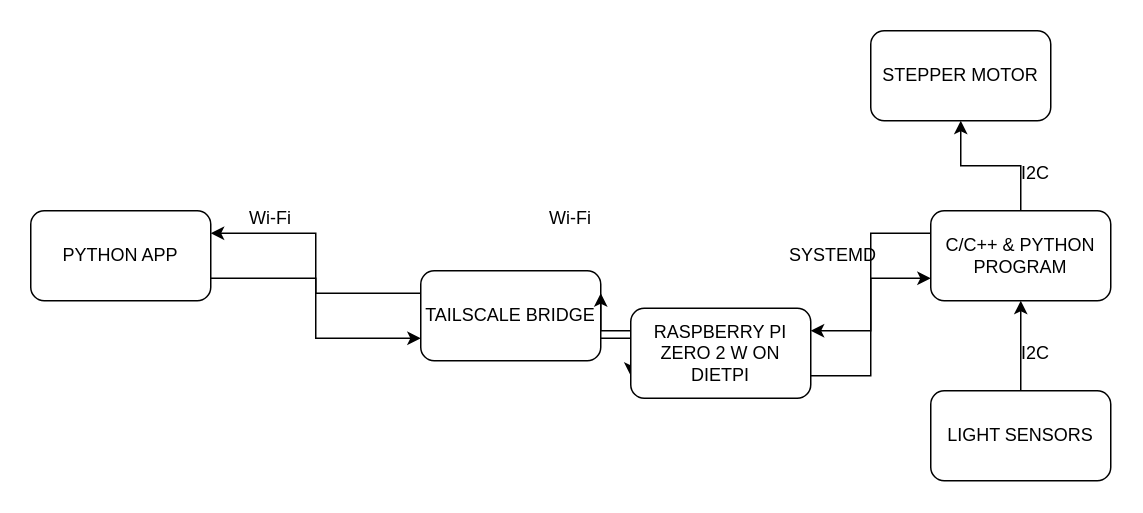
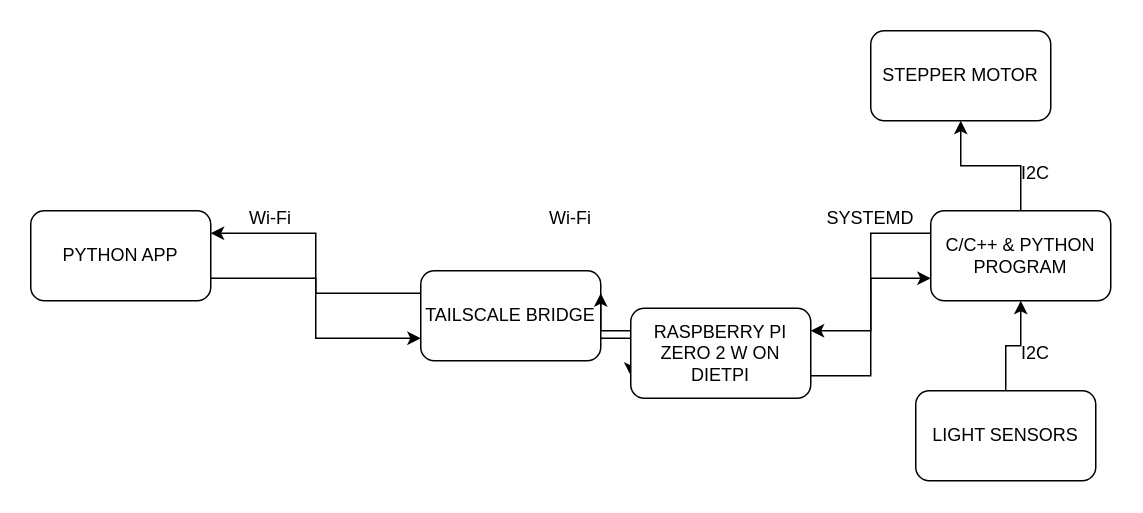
(833, 256) -> (871, 218)
(1021, 436) -> (1006, 436)
